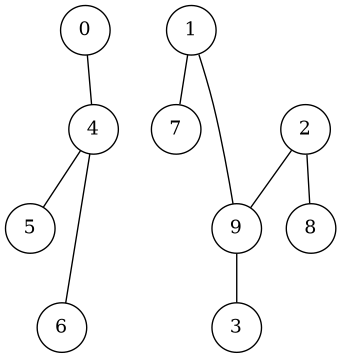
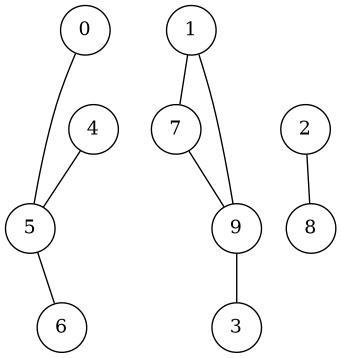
(89, 80) -> (50, 127)
(271, 179) -> (206, 179)
(78, 228) -> (46, 278)
